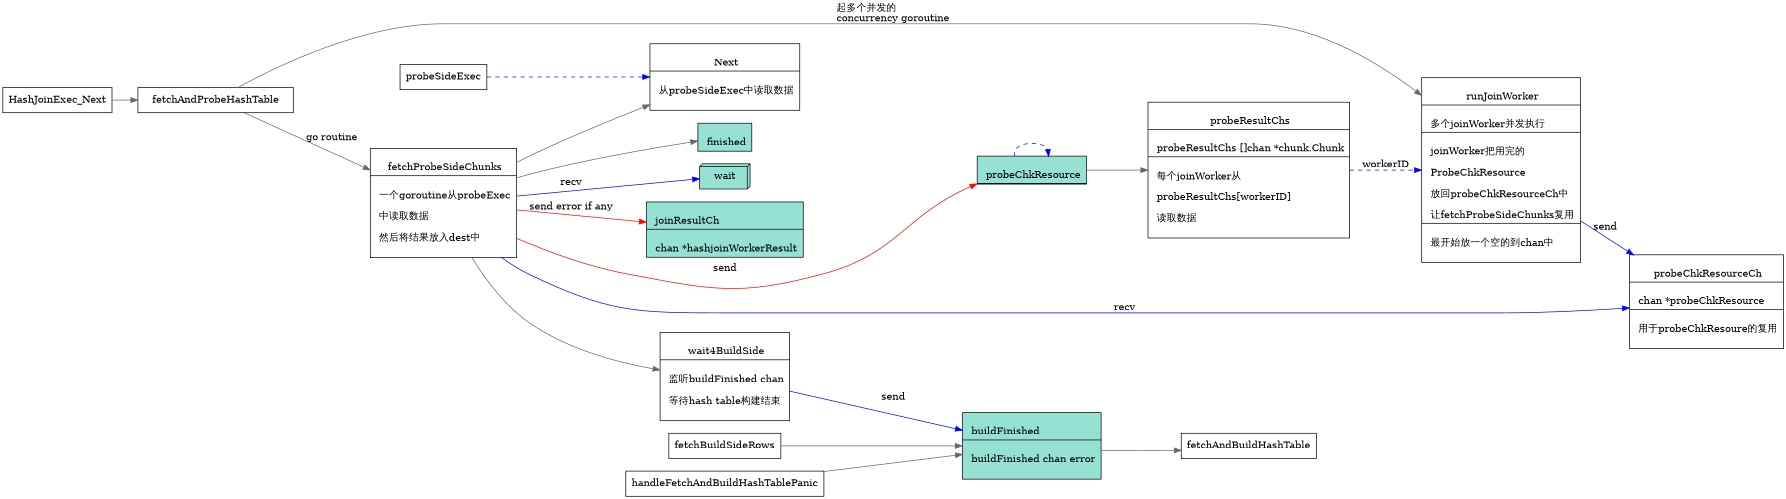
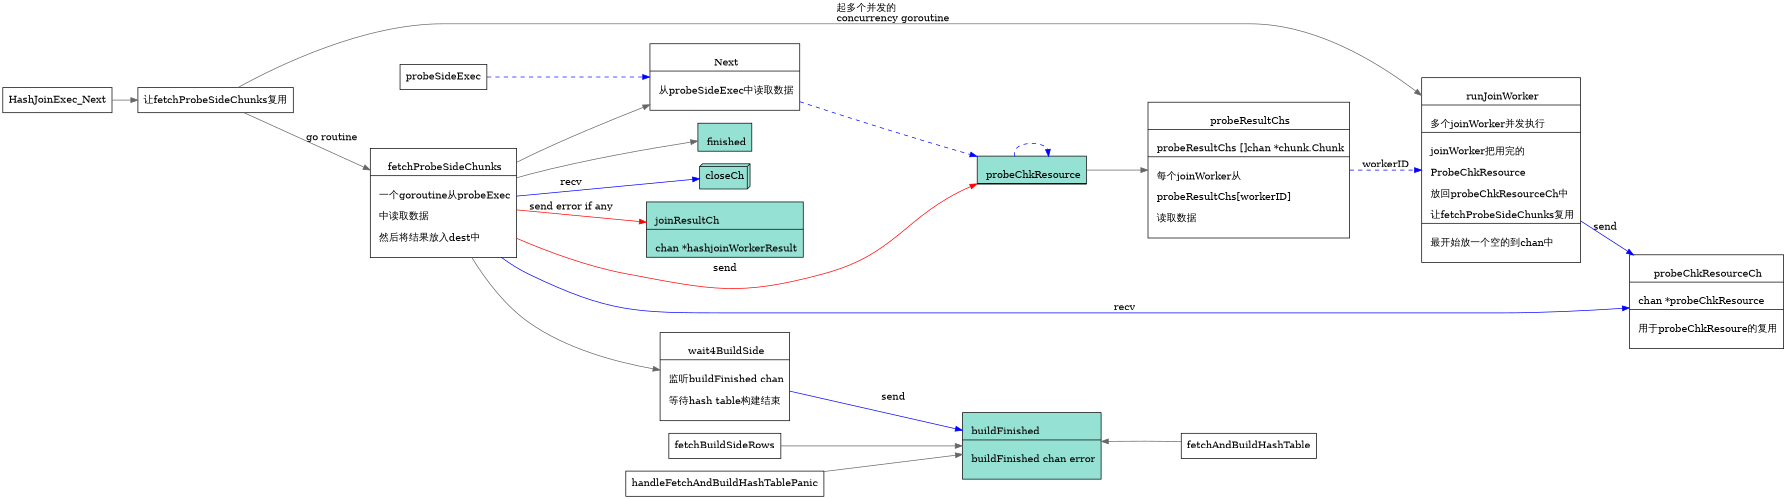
(216, 100) -> (216, 100)
none -> (885, 129)
(725, 176) -> (725, 176)
(1138, 451) -> (1145, 441)
